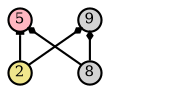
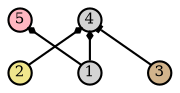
(90, 20) -> (90, 20)
(20, 48) -> none
(90, 73) -> (90, 73)
none -> (160, 73)
